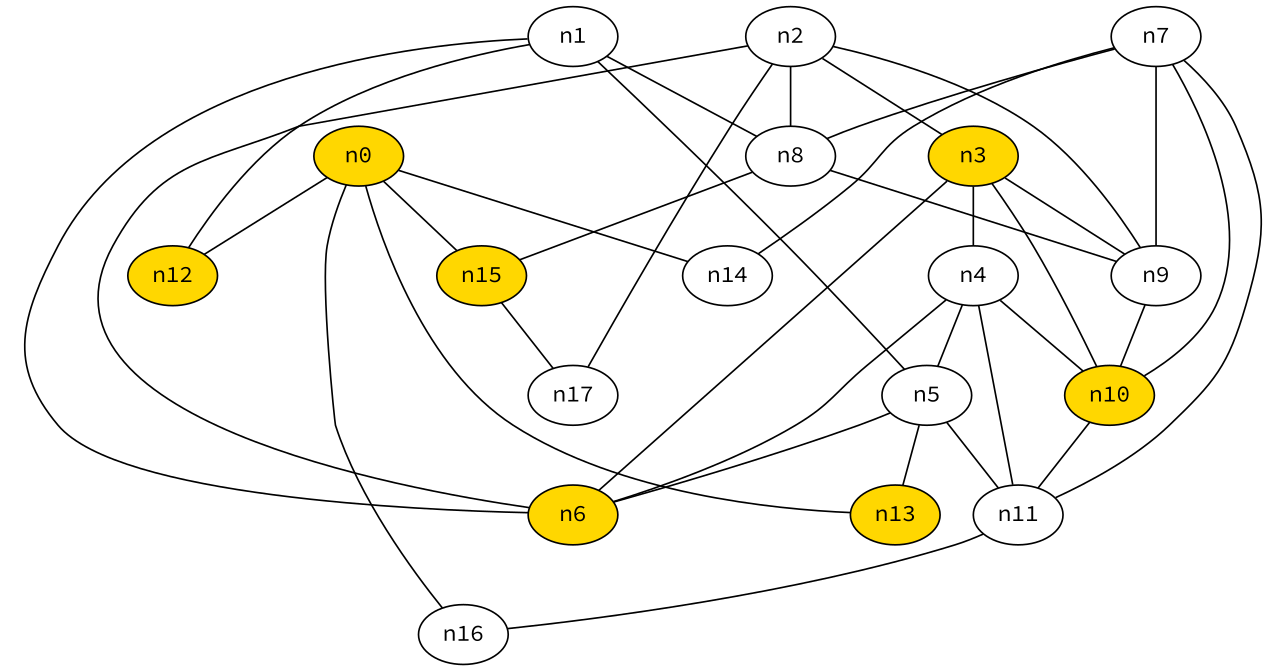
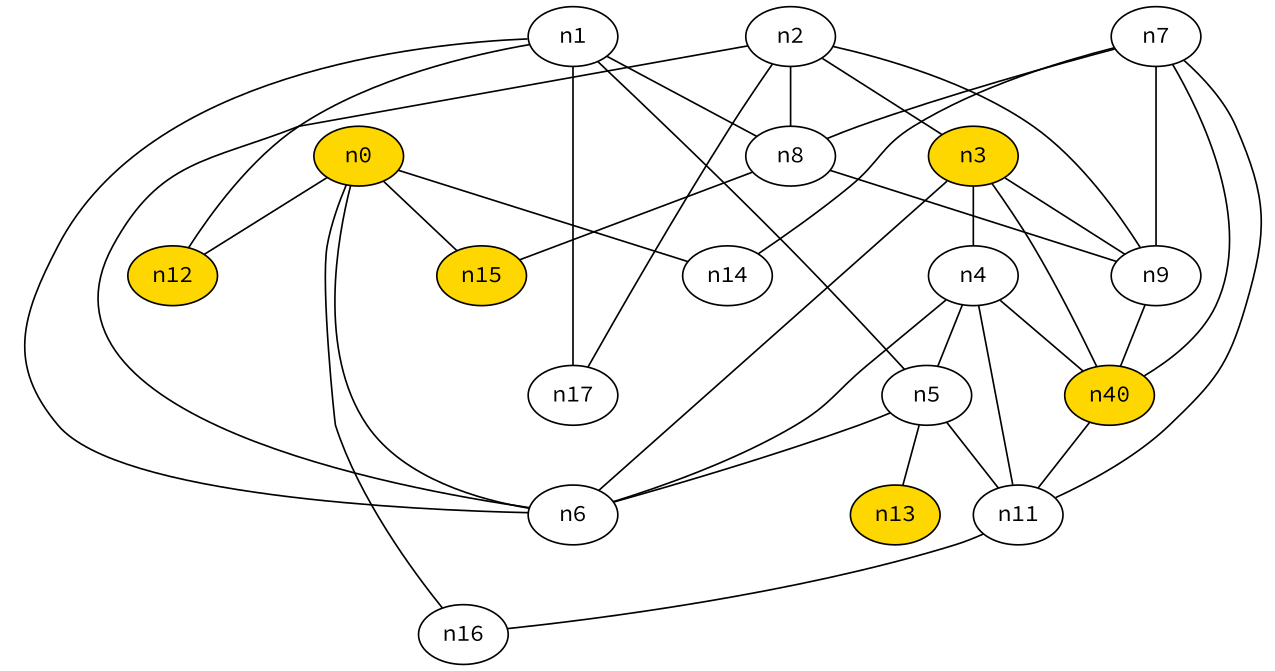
(527, 336) -> (573, 208)
(1110, 395) -> (1110, 395)
(542, 441) -> (353, 399)
(573, 515) -> (573, 515)
